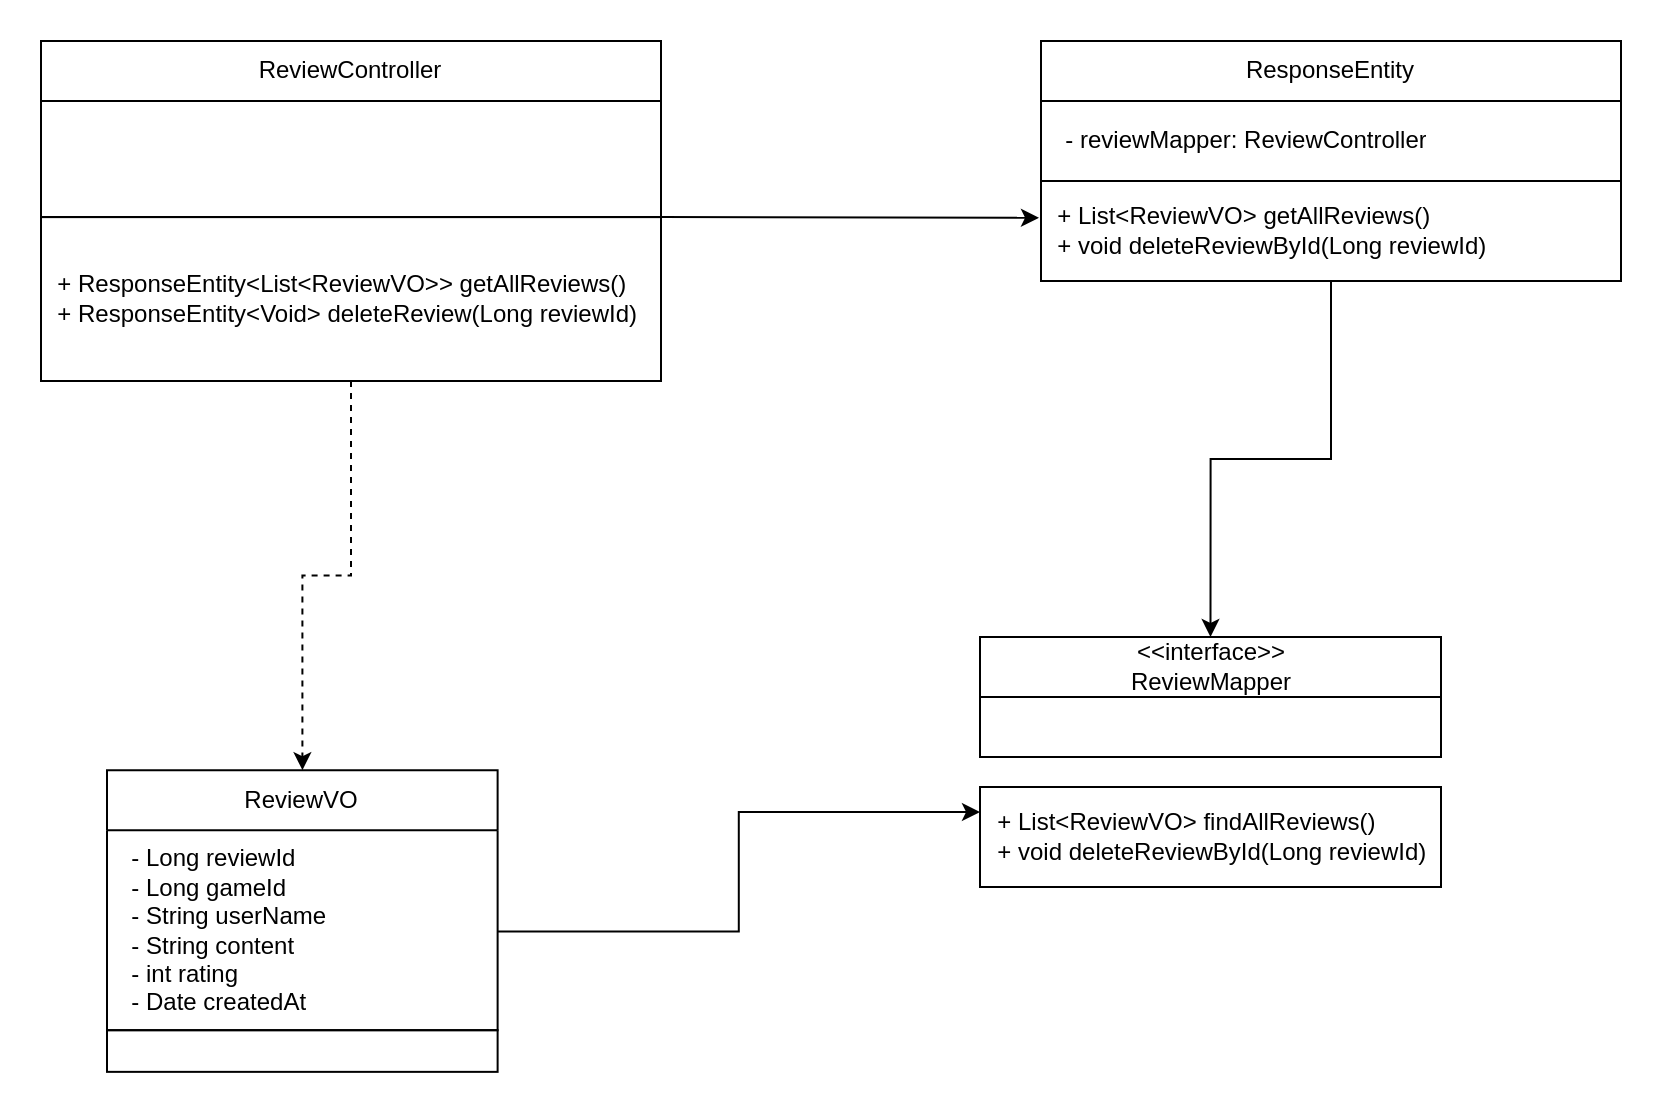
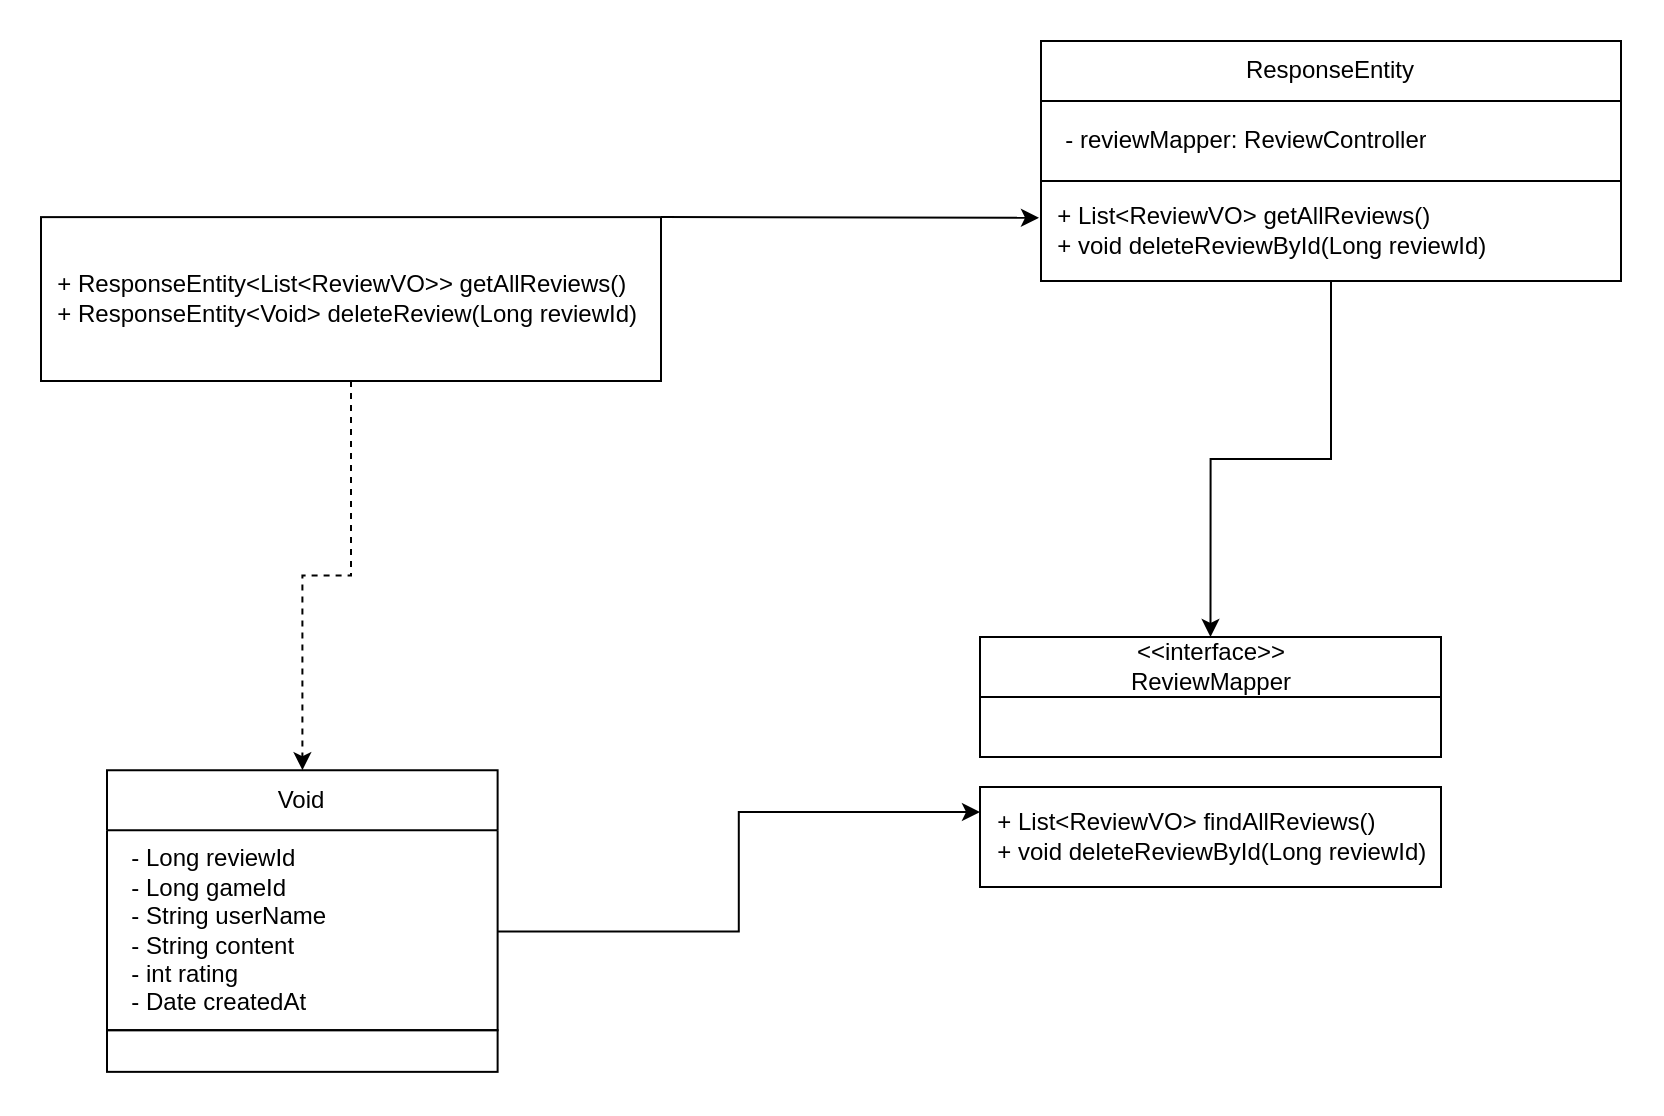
(351, 129) -> none
(302, 801) -> (302, 801)
